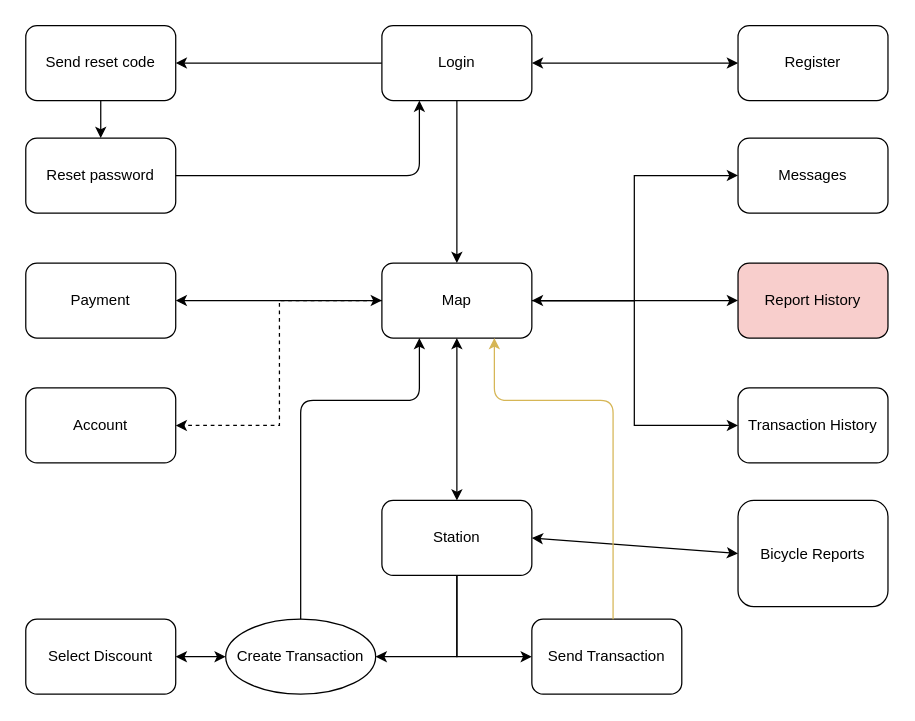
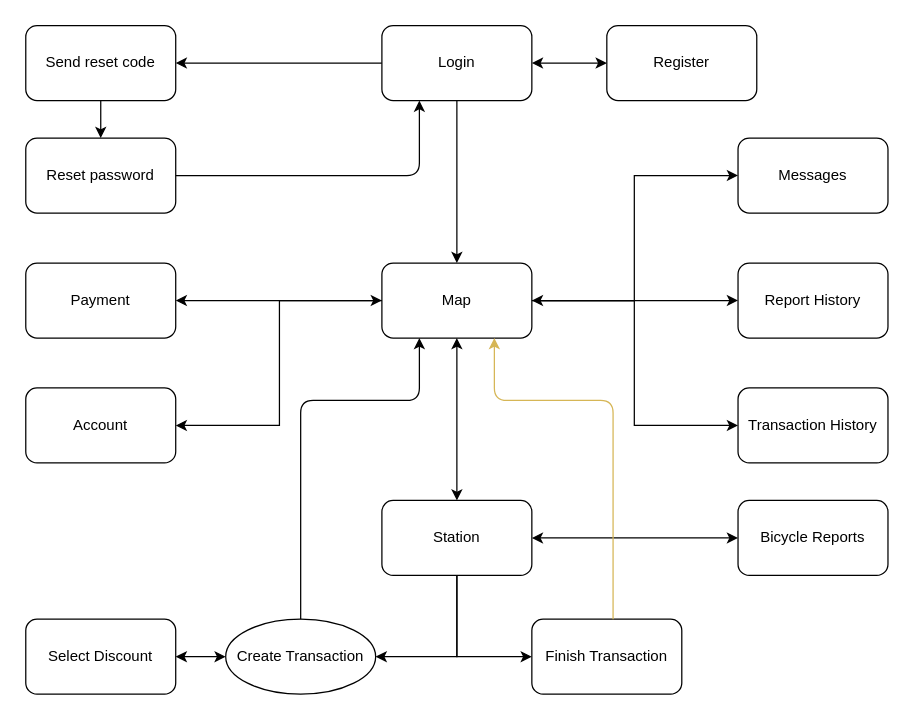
(813, 63) -> (682, 63)
(813, 301) -> (813, 301)
(279, 412) -> (279, 412)
(813, 554) -> (813, 538)
(607, 657) -> (607, 657)
